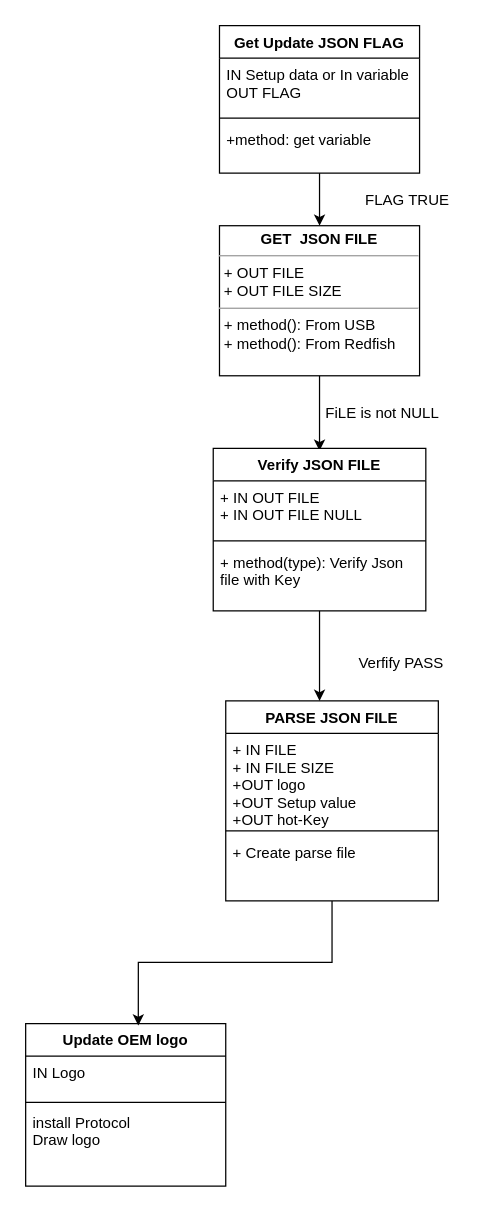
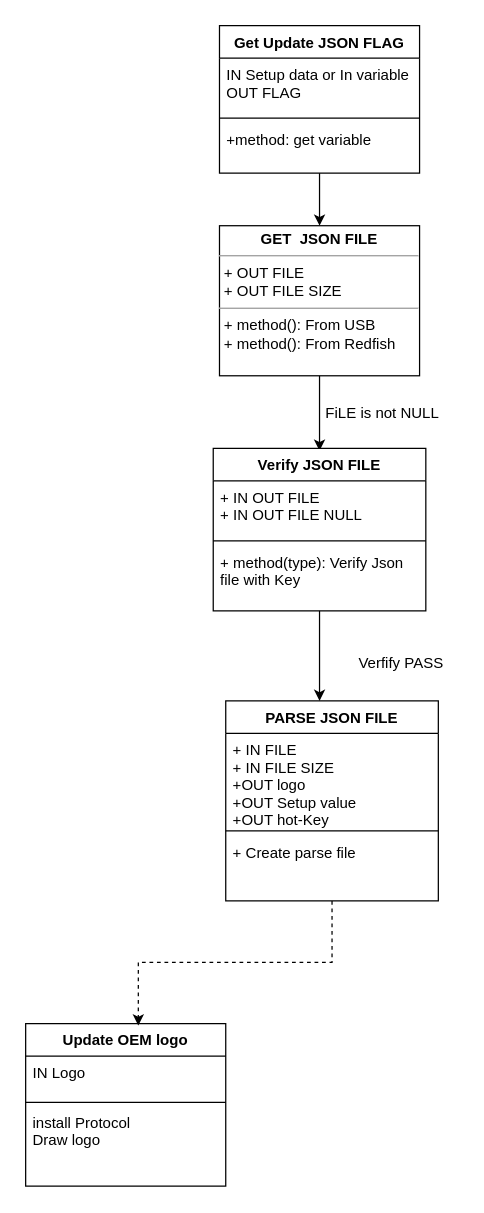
(407, 201) -> none
(238, 962) -> (238, 962)
